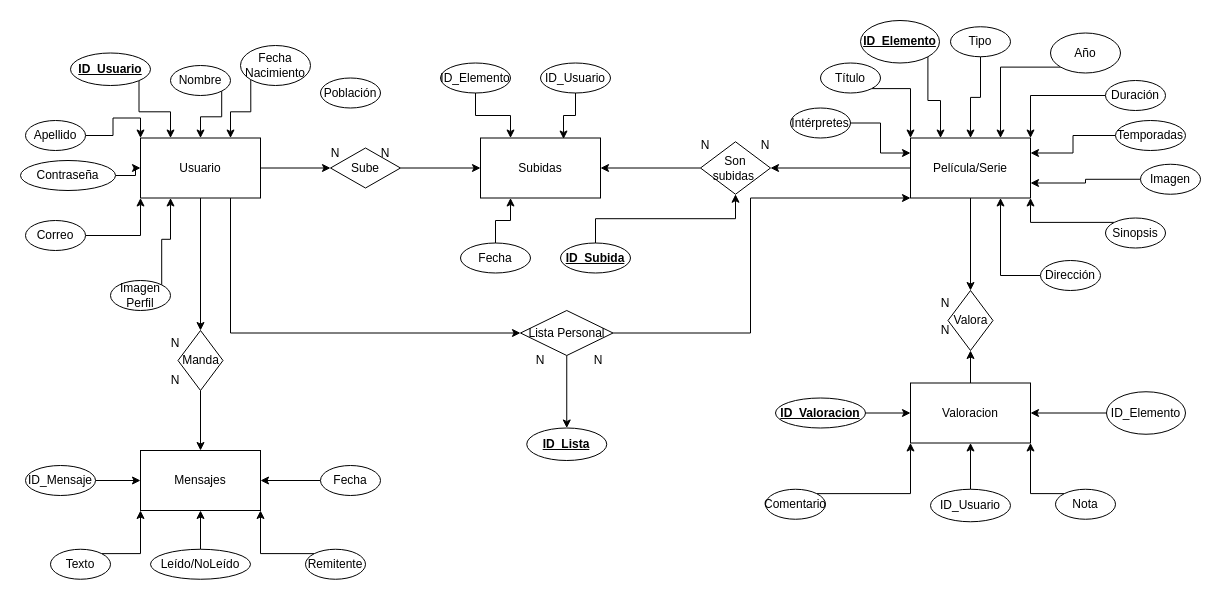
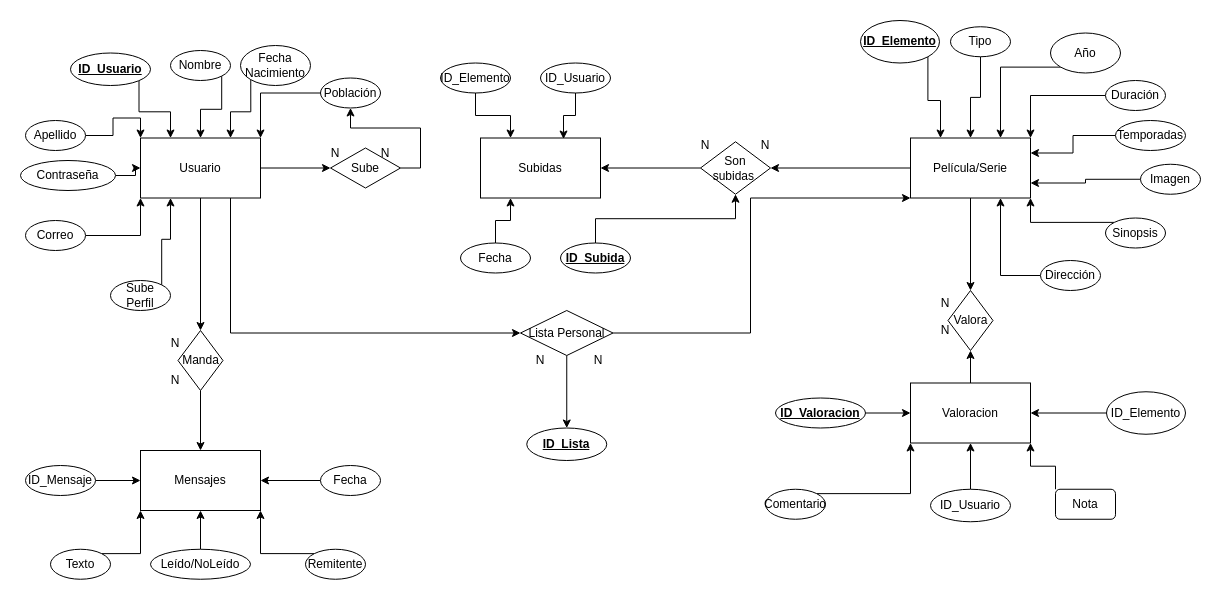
(851, 78) -> none
(201, 81) -> (201, 66)
(911, 91) -> none
none -> (272, 93)
(821, 123) -> none
(881, 134) -> none
(446, 168) -> (401, 128)
(141, 296) -> (141, 296)
(1086, 504) -> (1086, 504)
